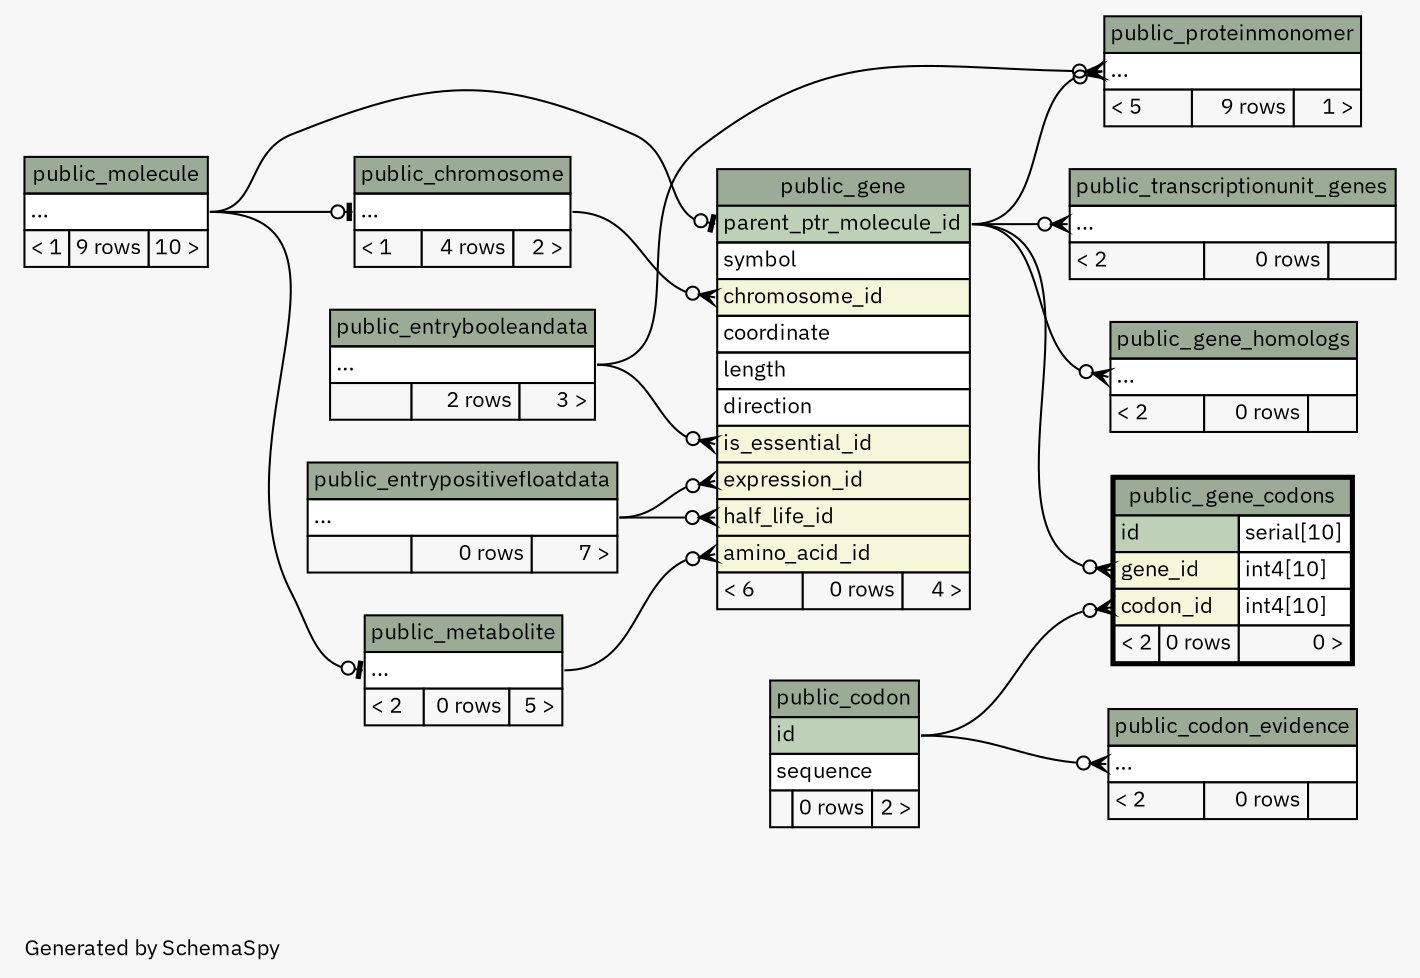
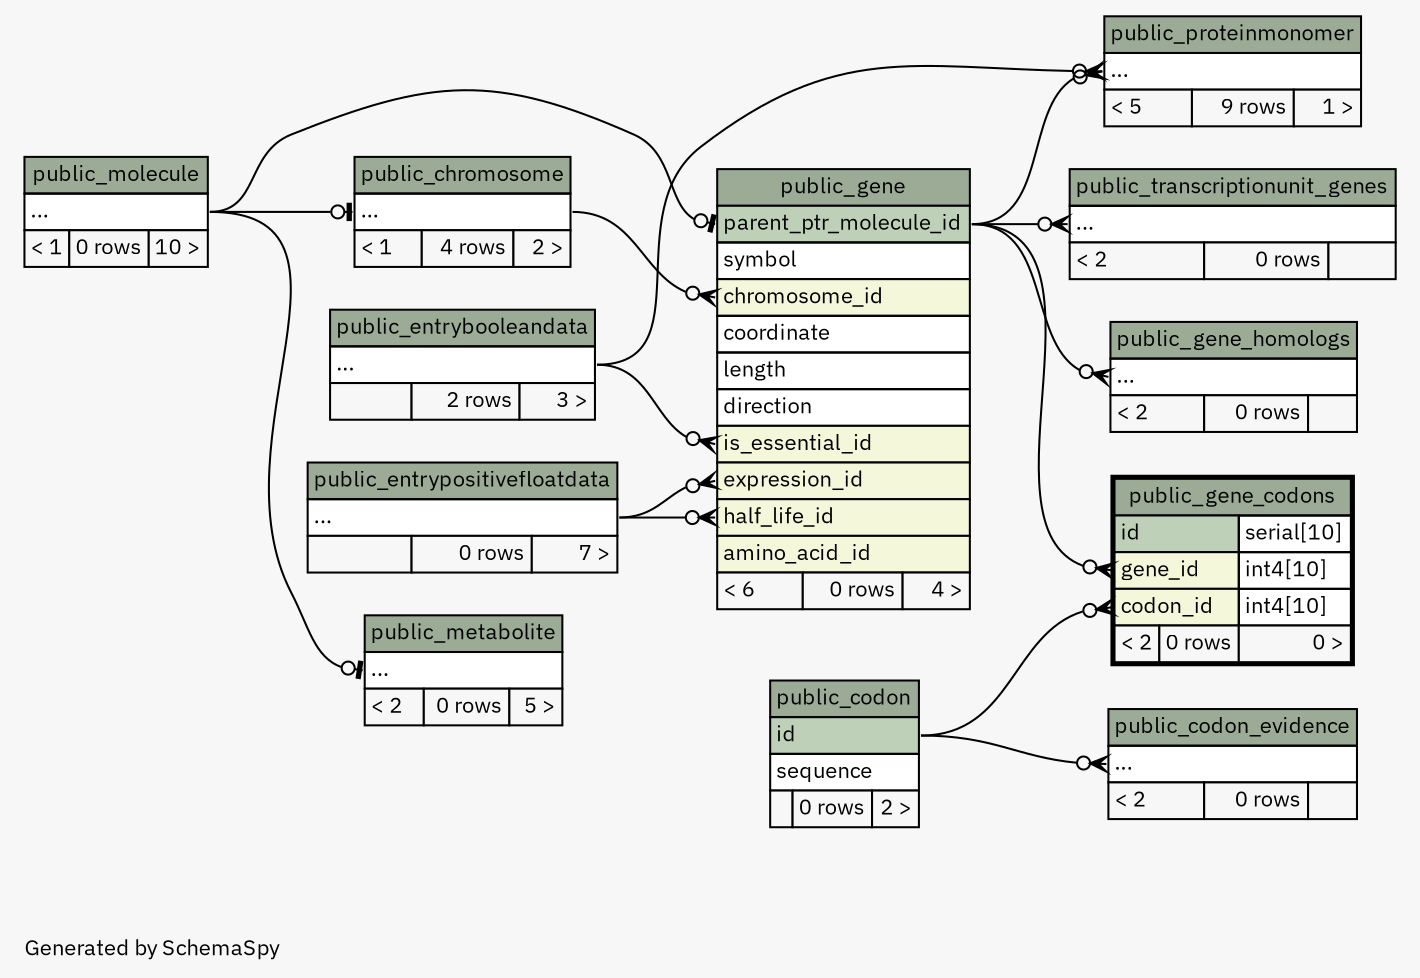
(109, 248) -> (109, 248)
(632, 625) -> none
